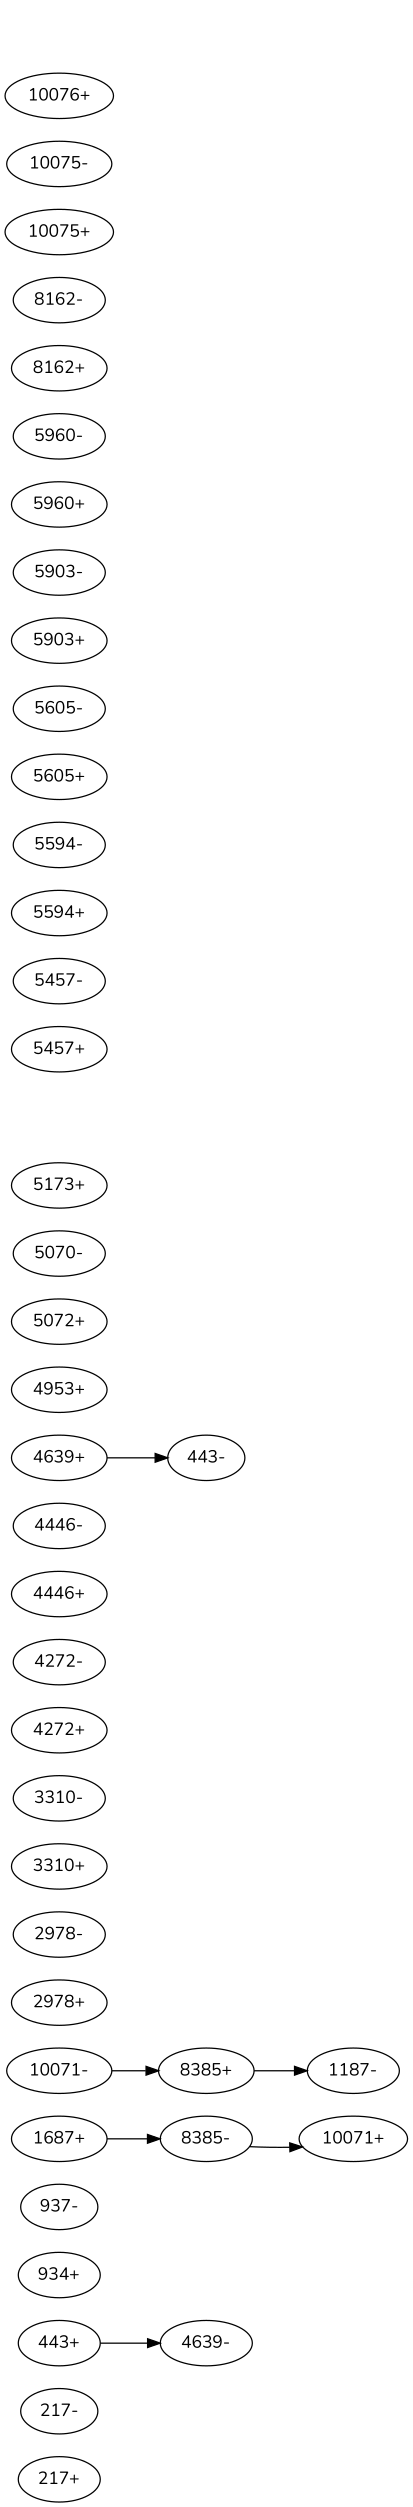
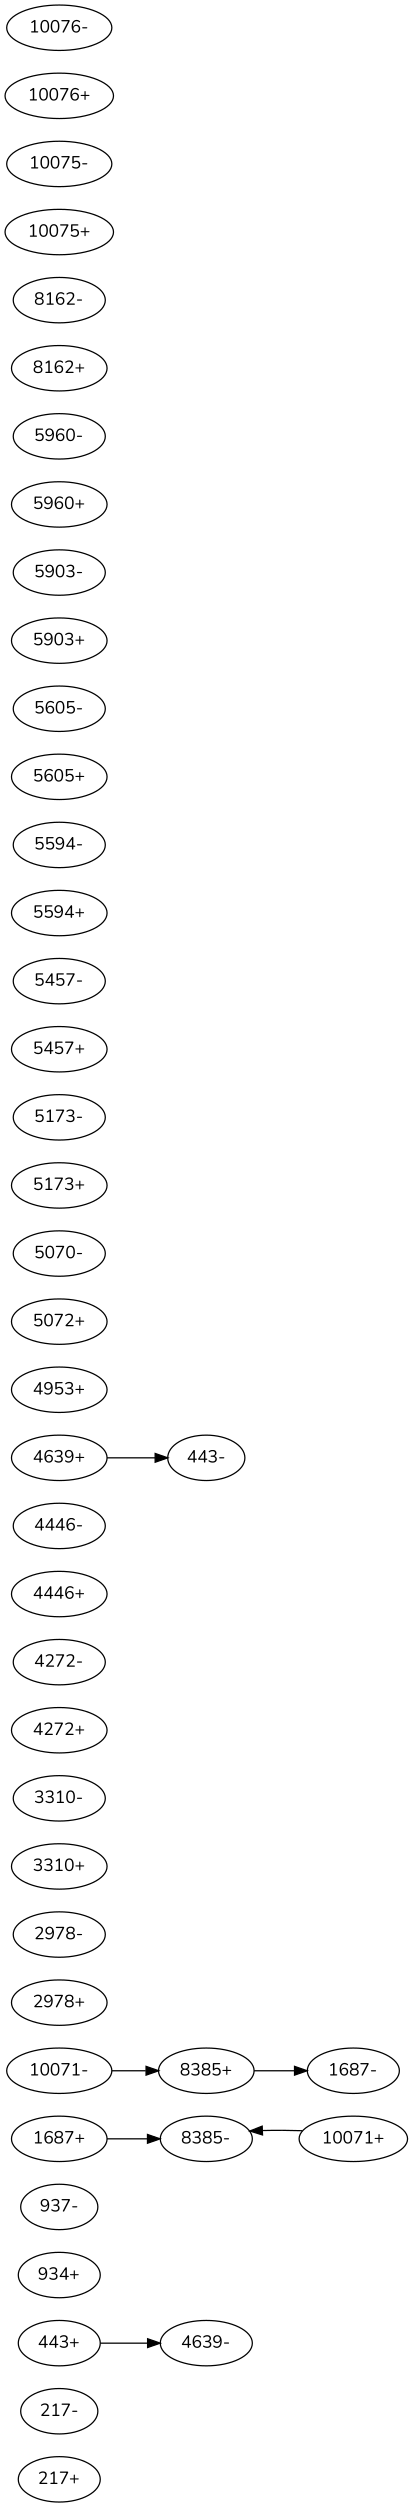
none -> (59, 28)
none -> (59, 1117)
(353, 2071) -> (353, 2071)
(270, 2147) -> (282, 2130)
